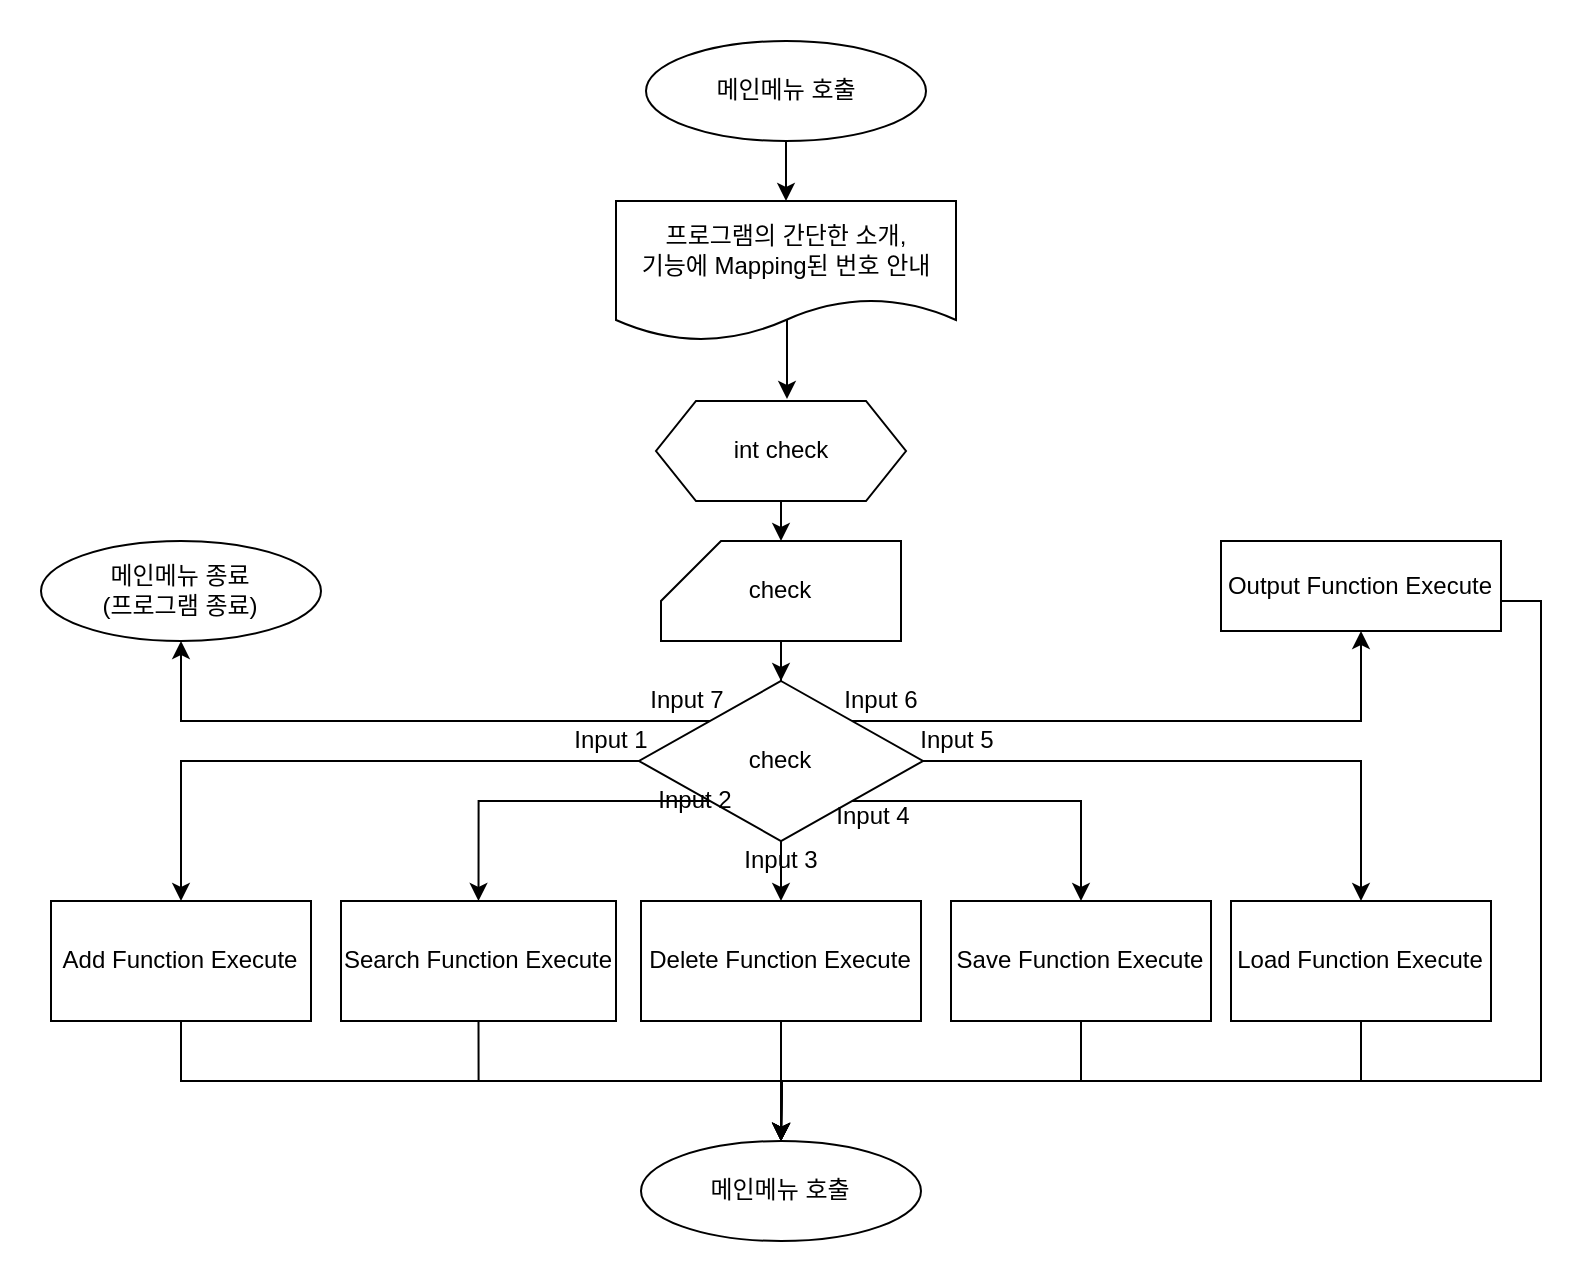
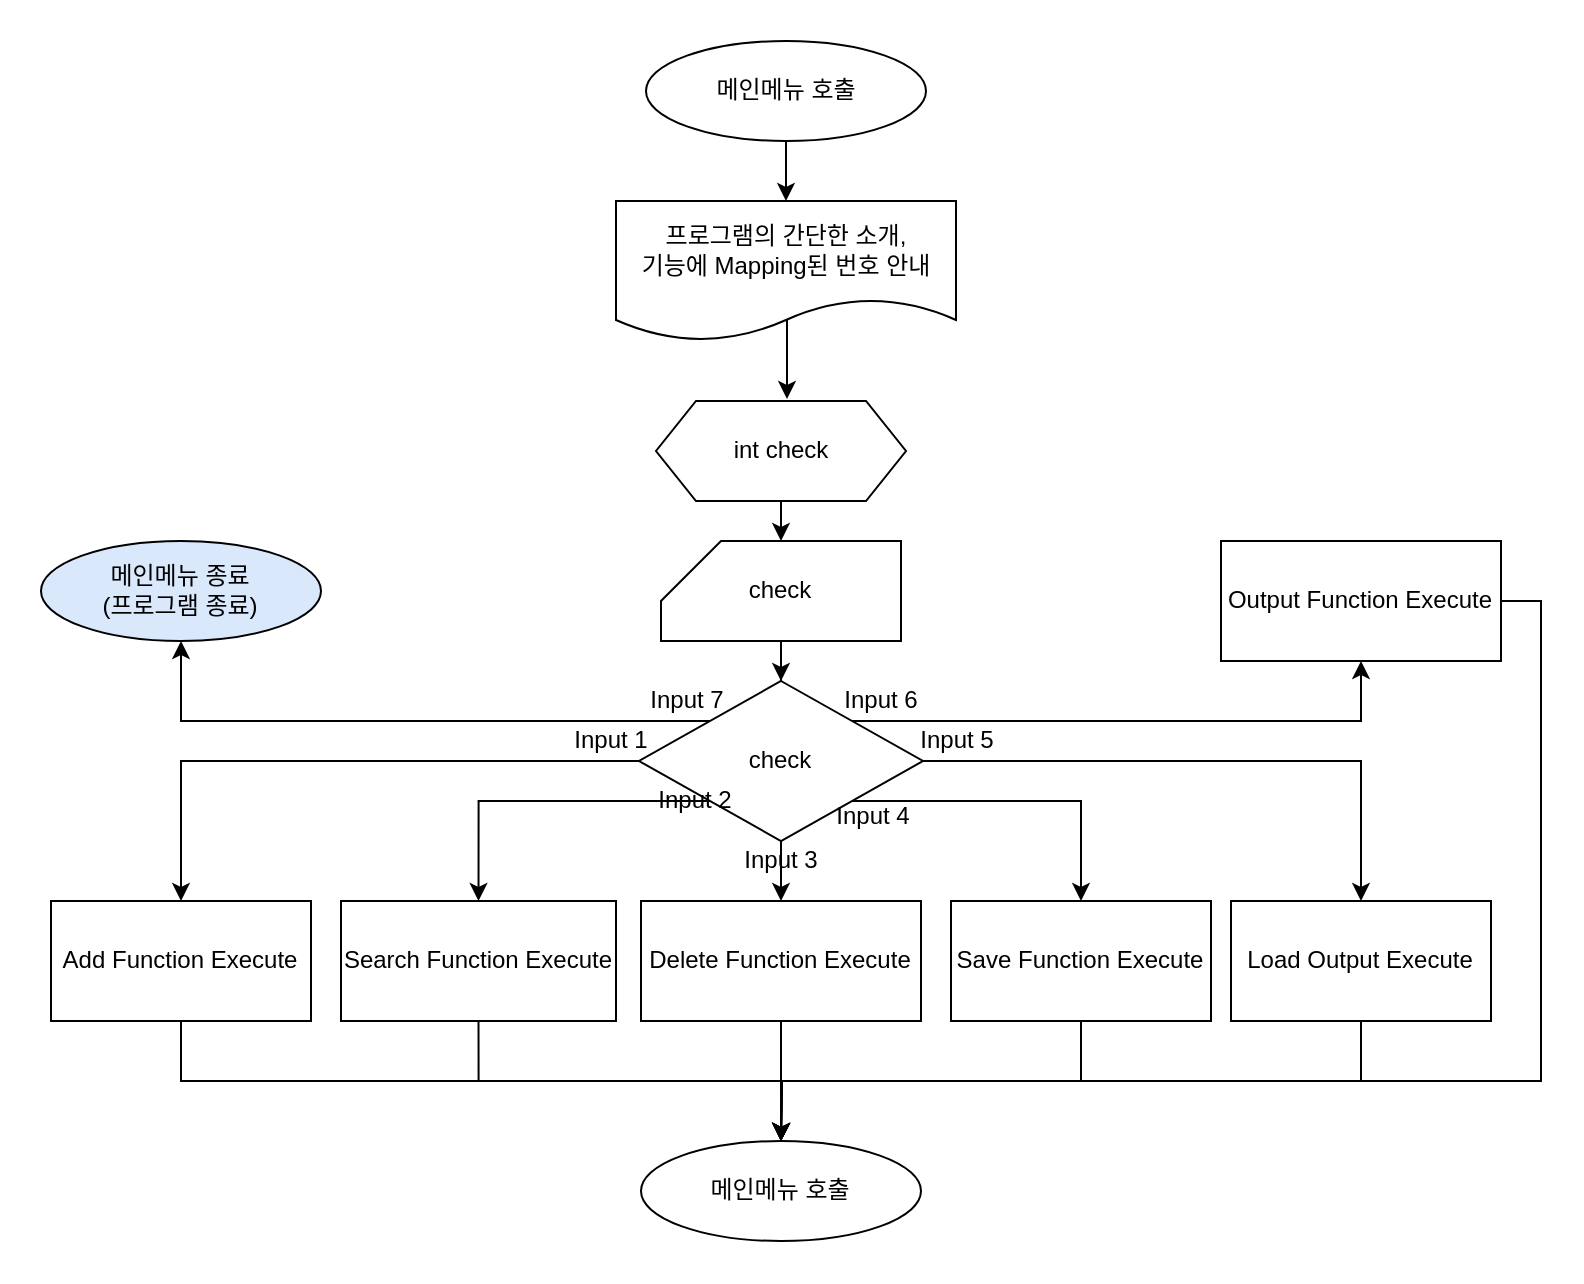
(1361, 586) -> (1361, 601)
(181, 591) -> (181, 591)
(1361, 961) -> (1361, 961)
